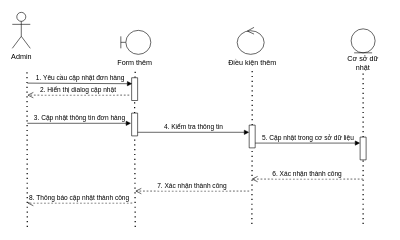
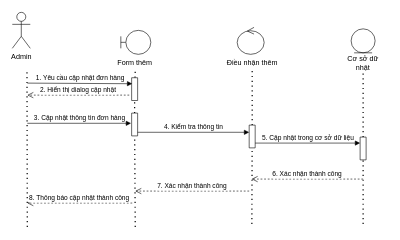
(253, 63) -> (253, 63)
